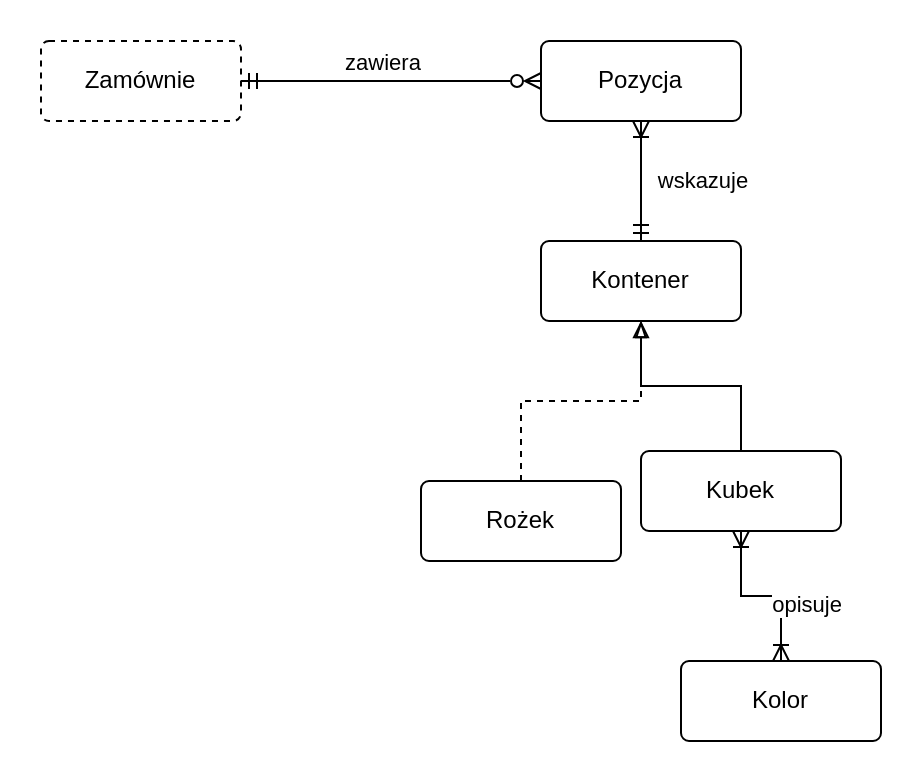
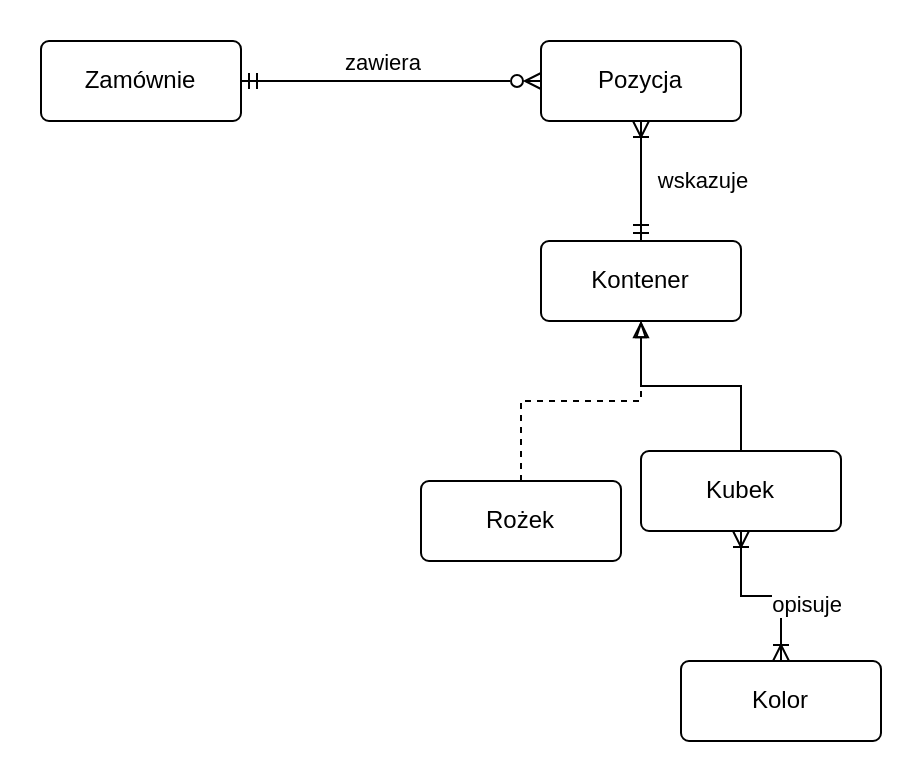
(141, 81) -> (141, 81)
